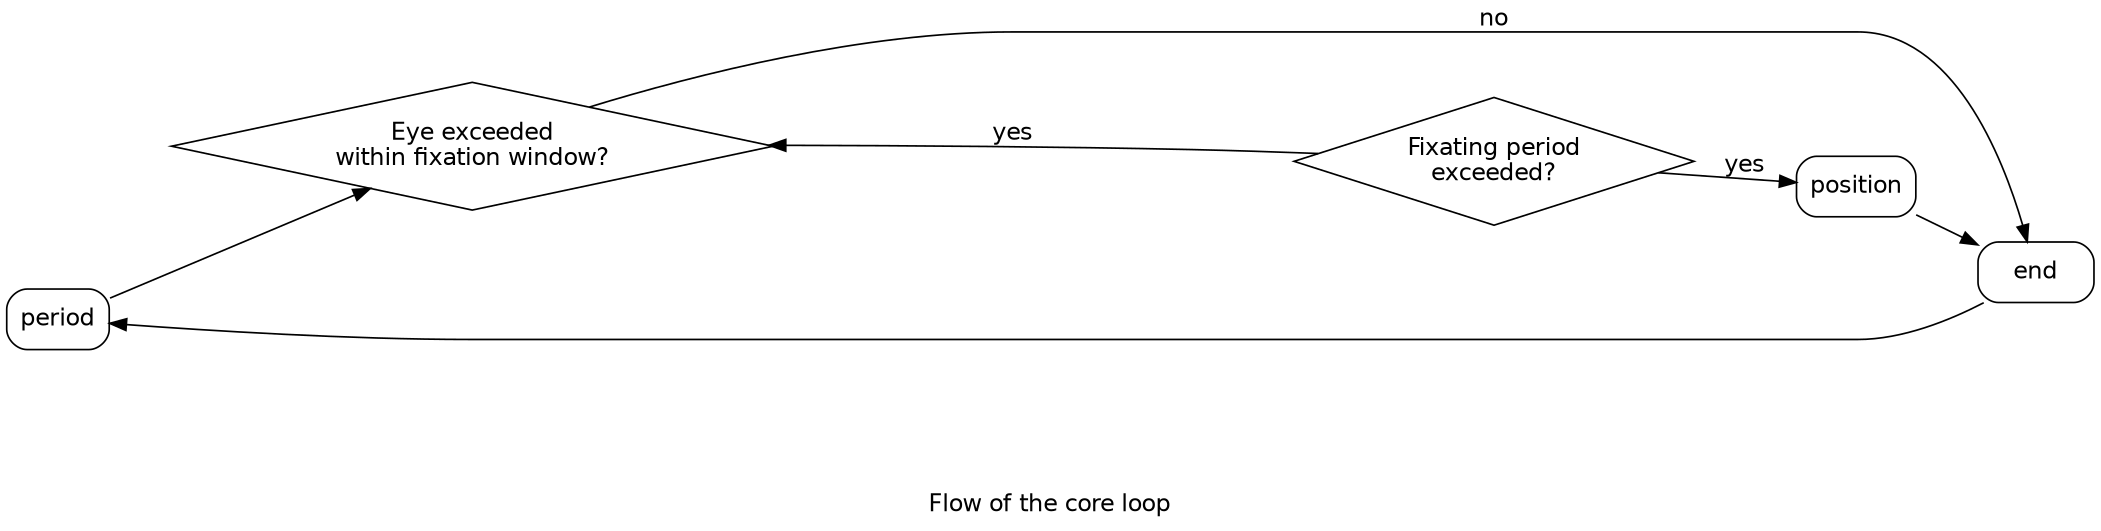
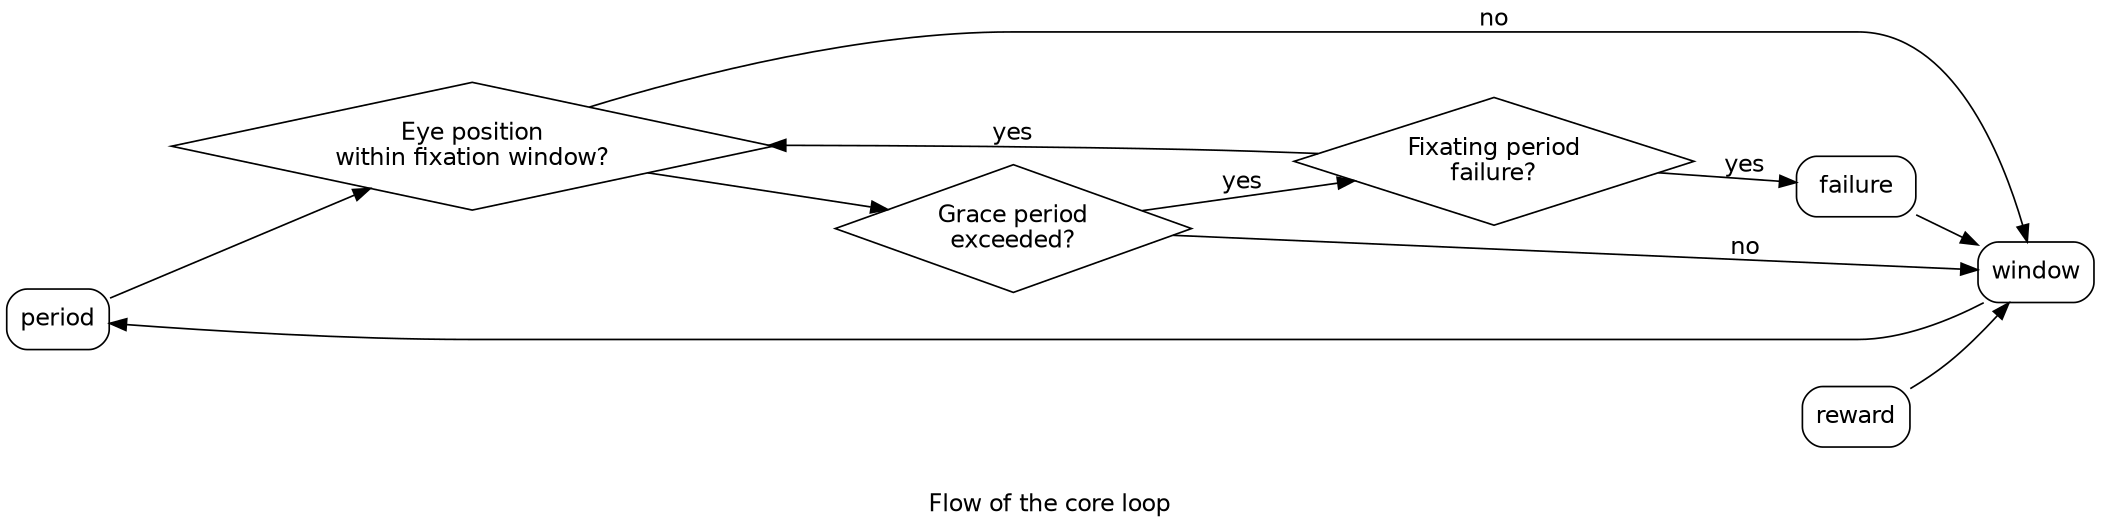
(472, 146) -> (472, 146)
(1494, 161) -> (1494, 161)
(1856, 187) -> (1856, 187)
none -> (1013, 229)
(2036, 272) -> (2036, 272)
none -> (1856, 417)
